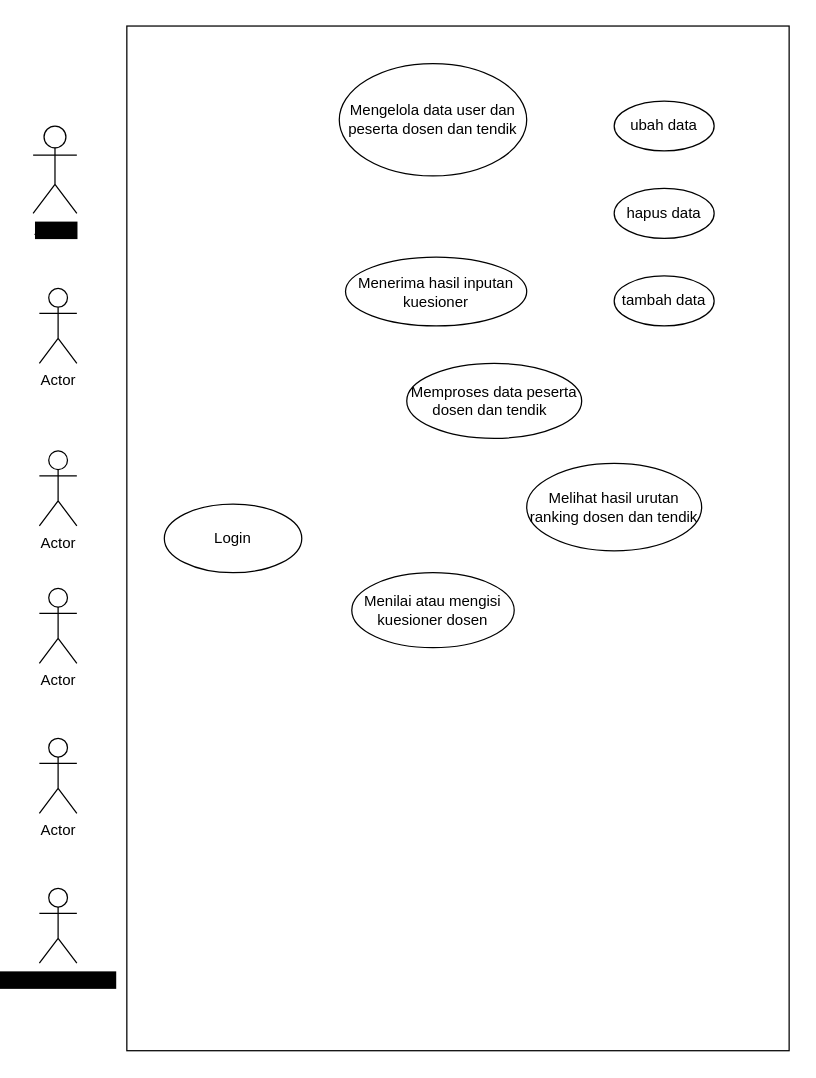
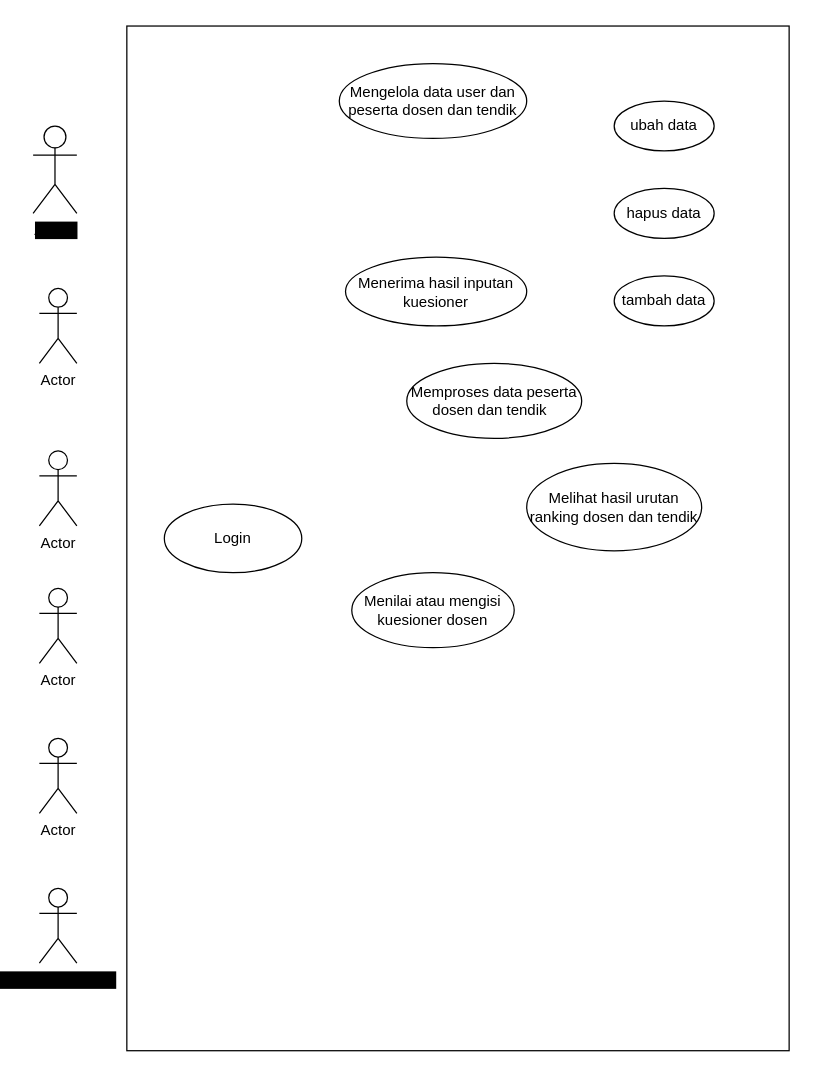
(433, 119) -> (433, 101)
